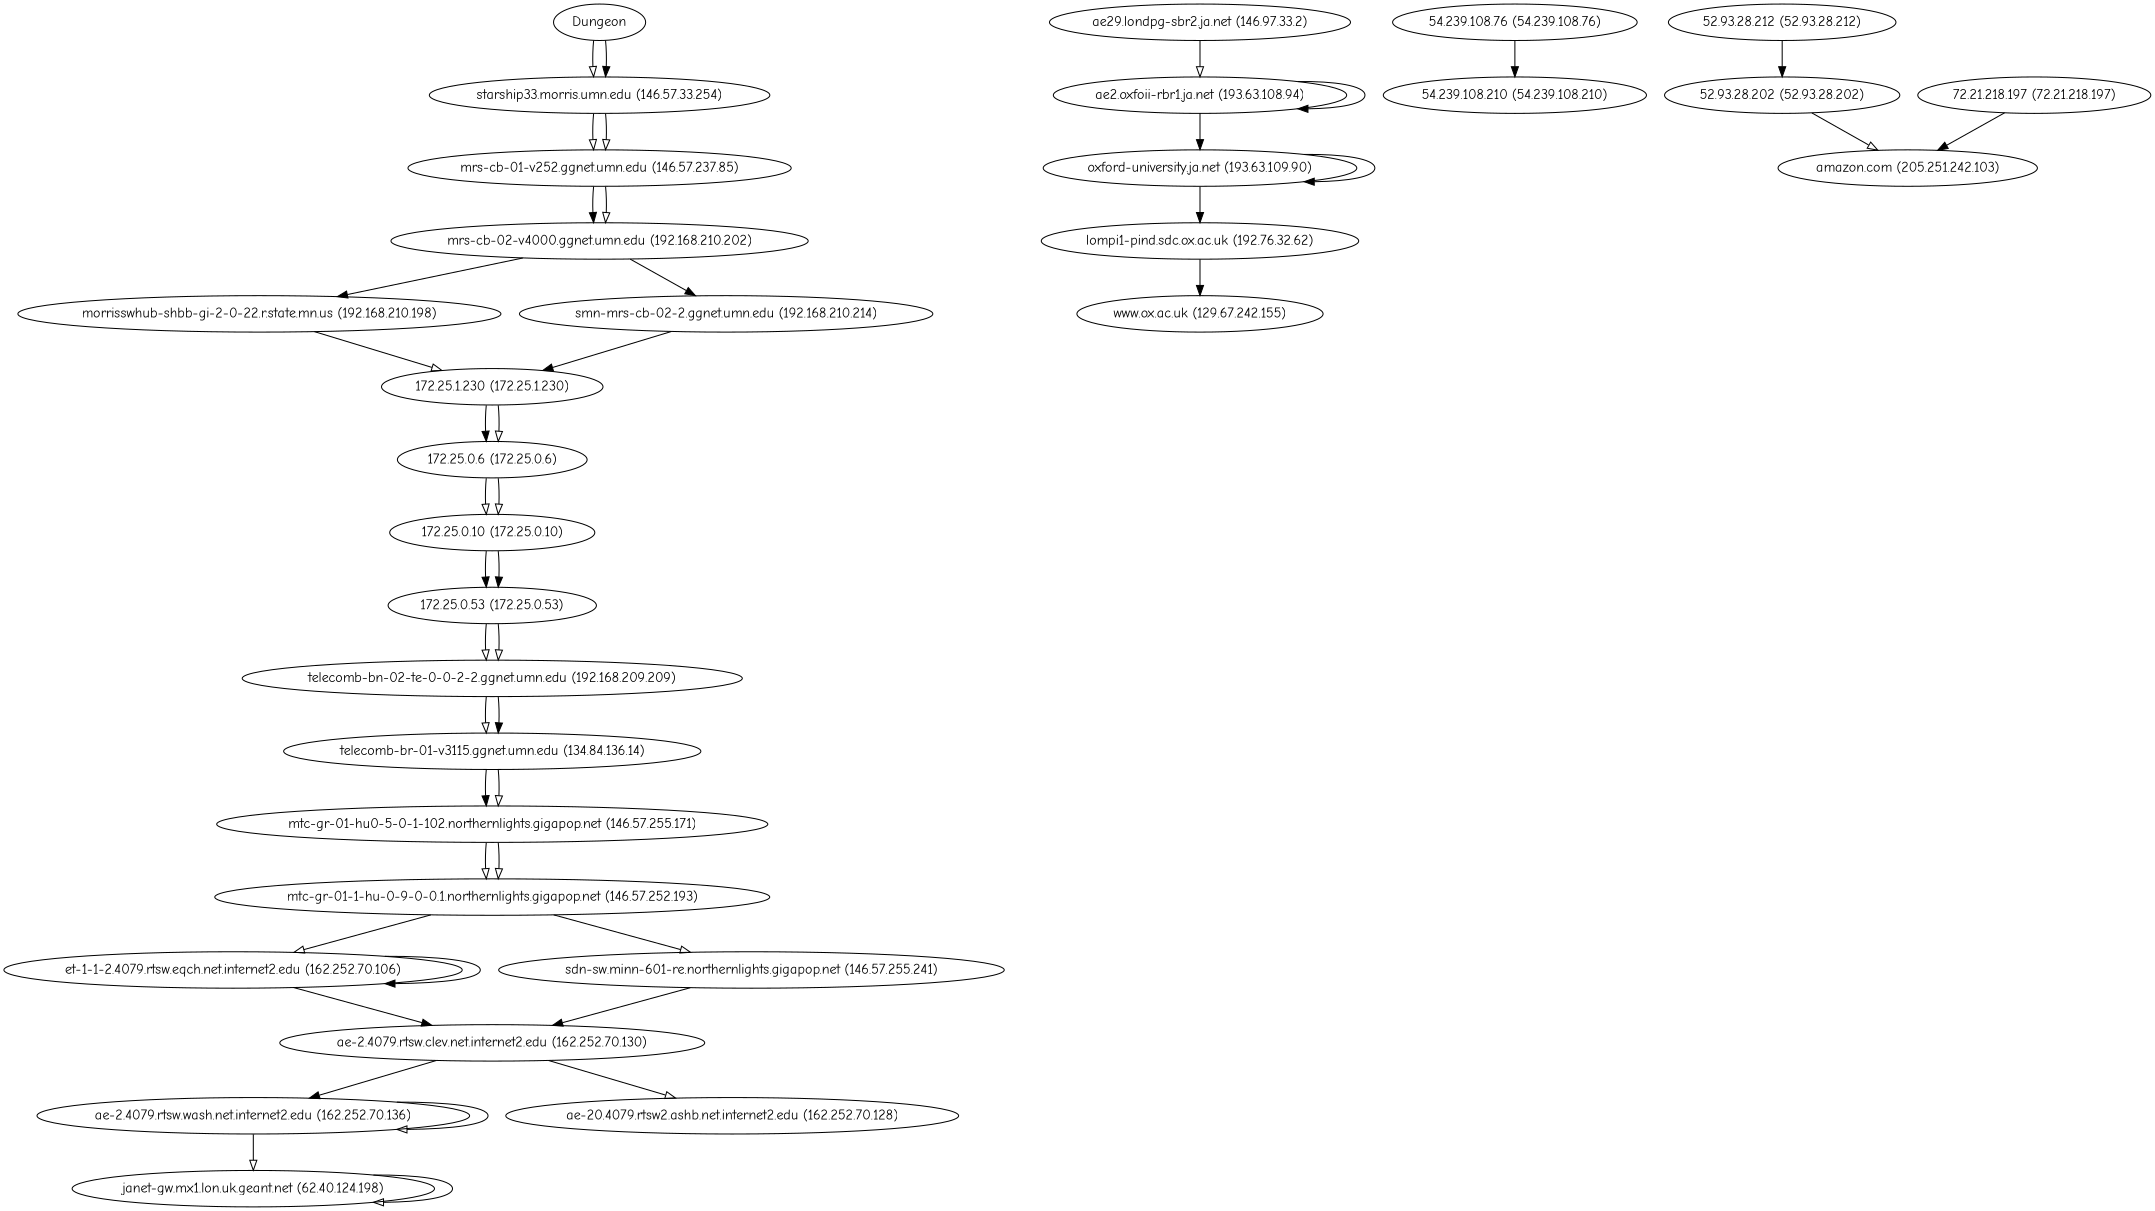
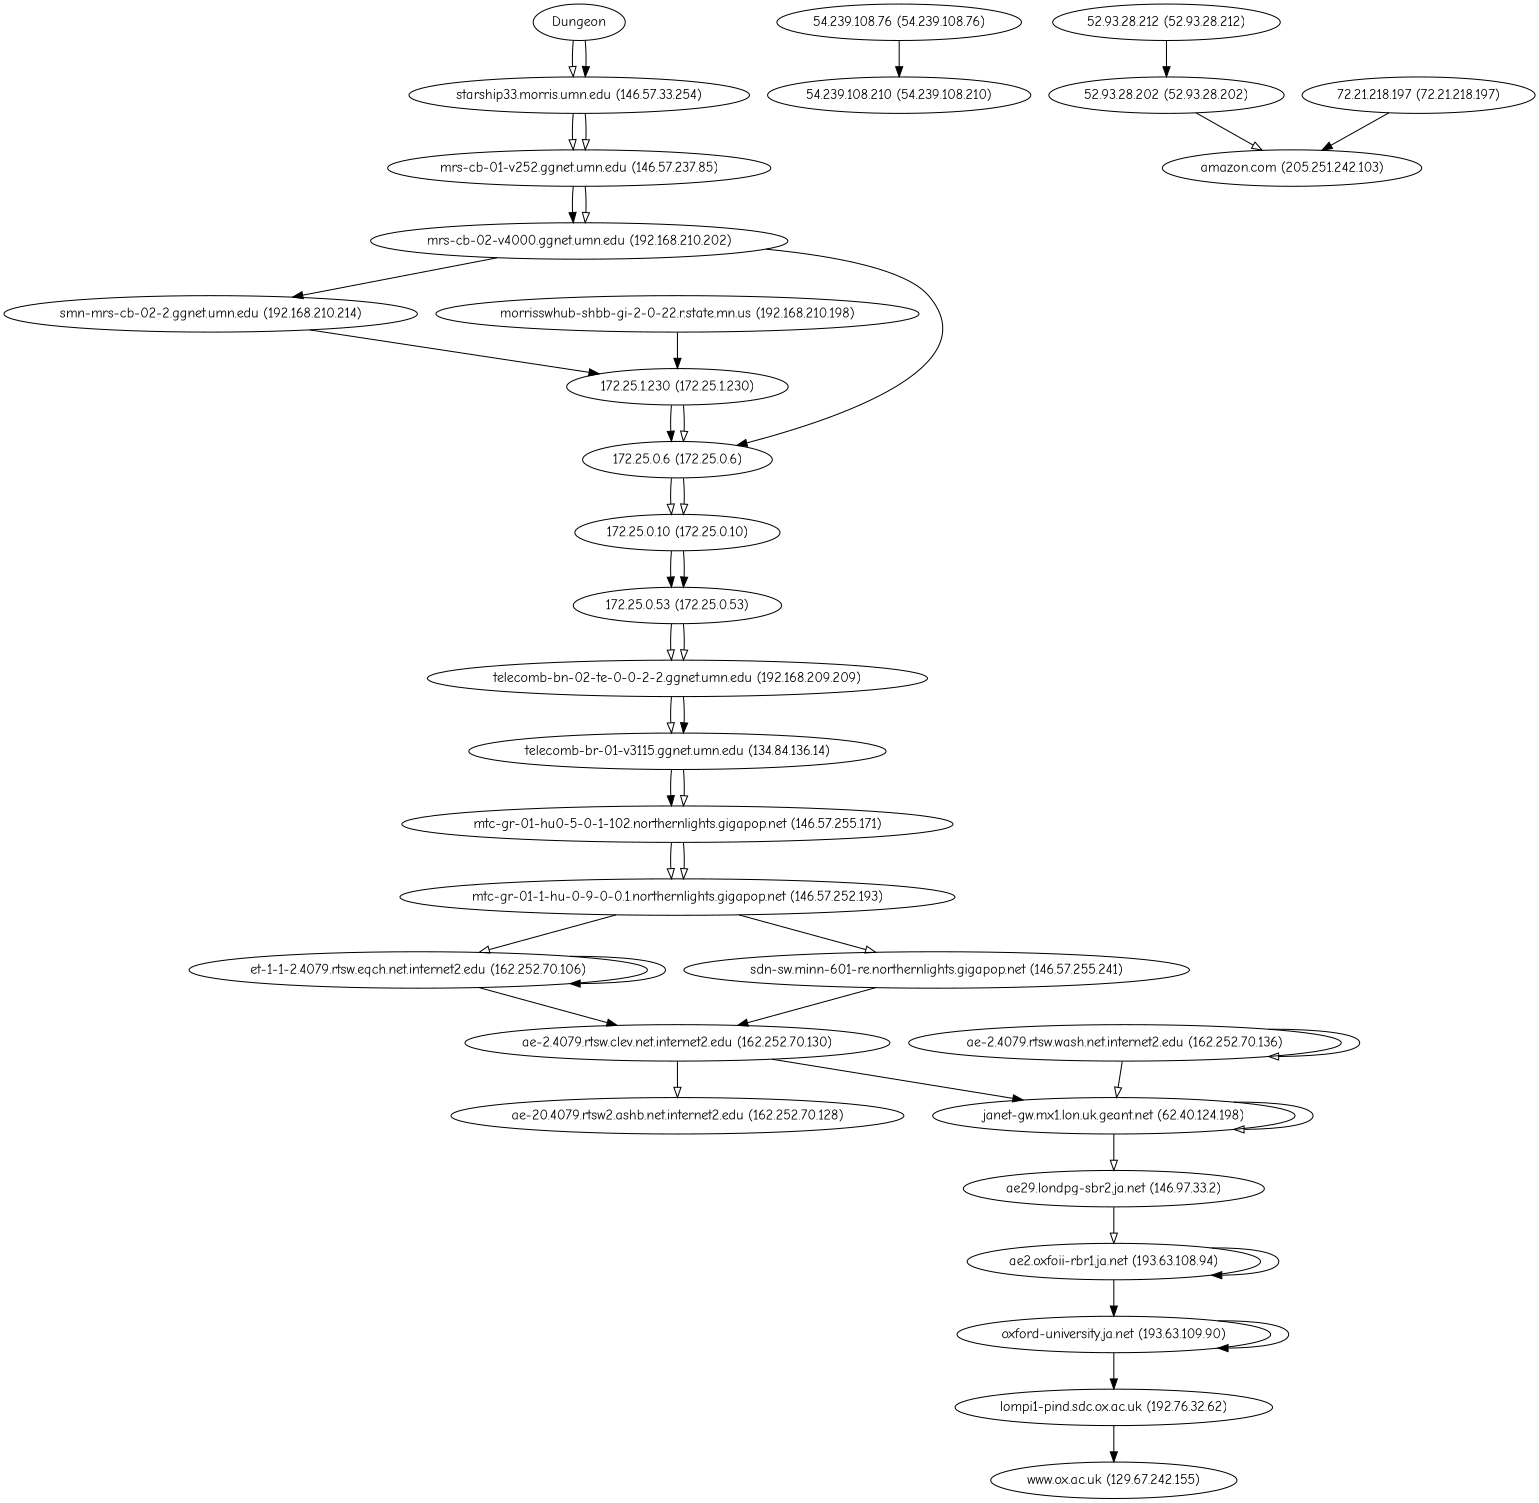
(435, 276) -> (939, 343)
(373, 350) -> (677, 345)
(378, 1078) -> (892, 1079)
none -> (1114, 1147)
